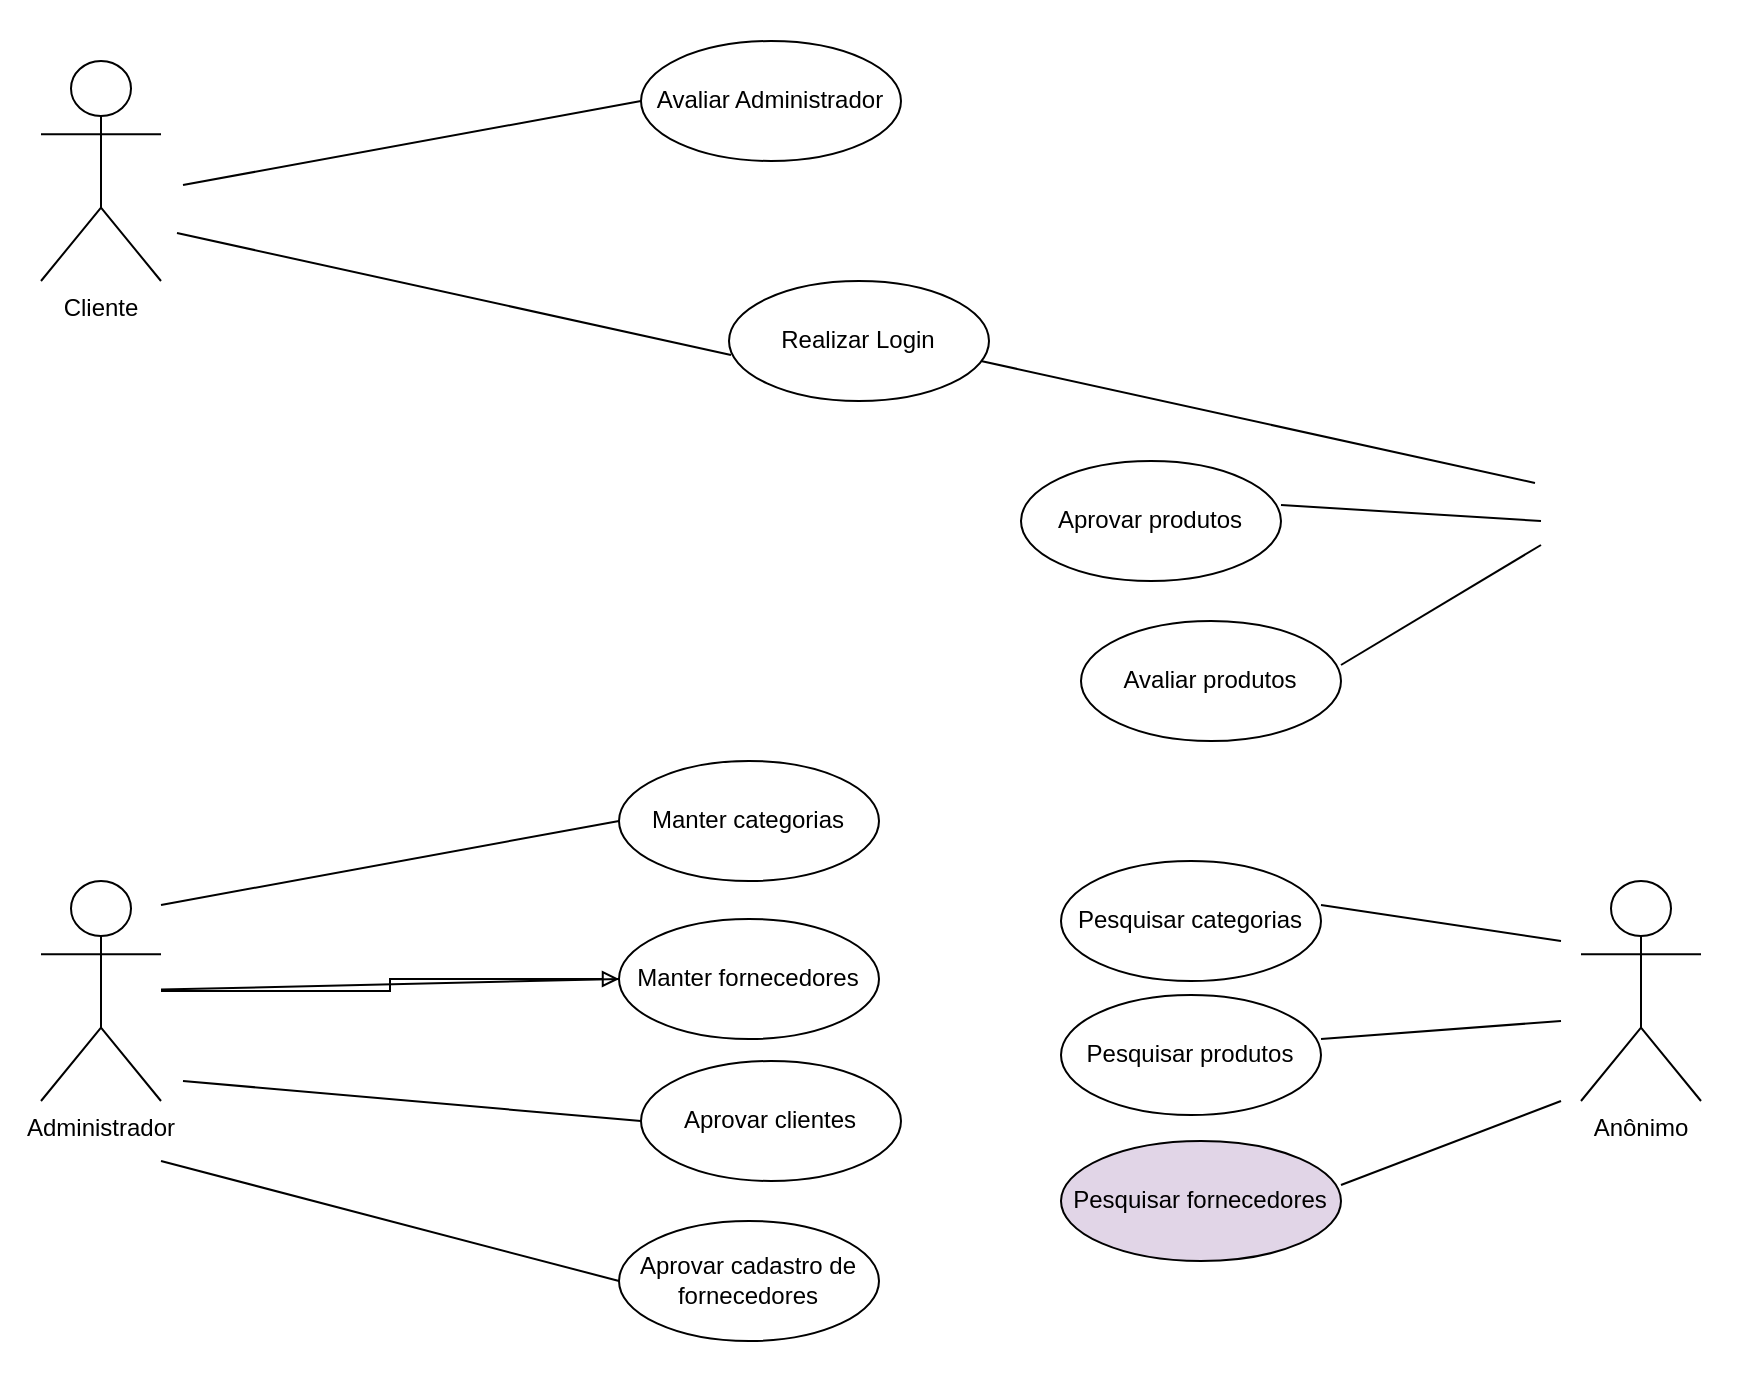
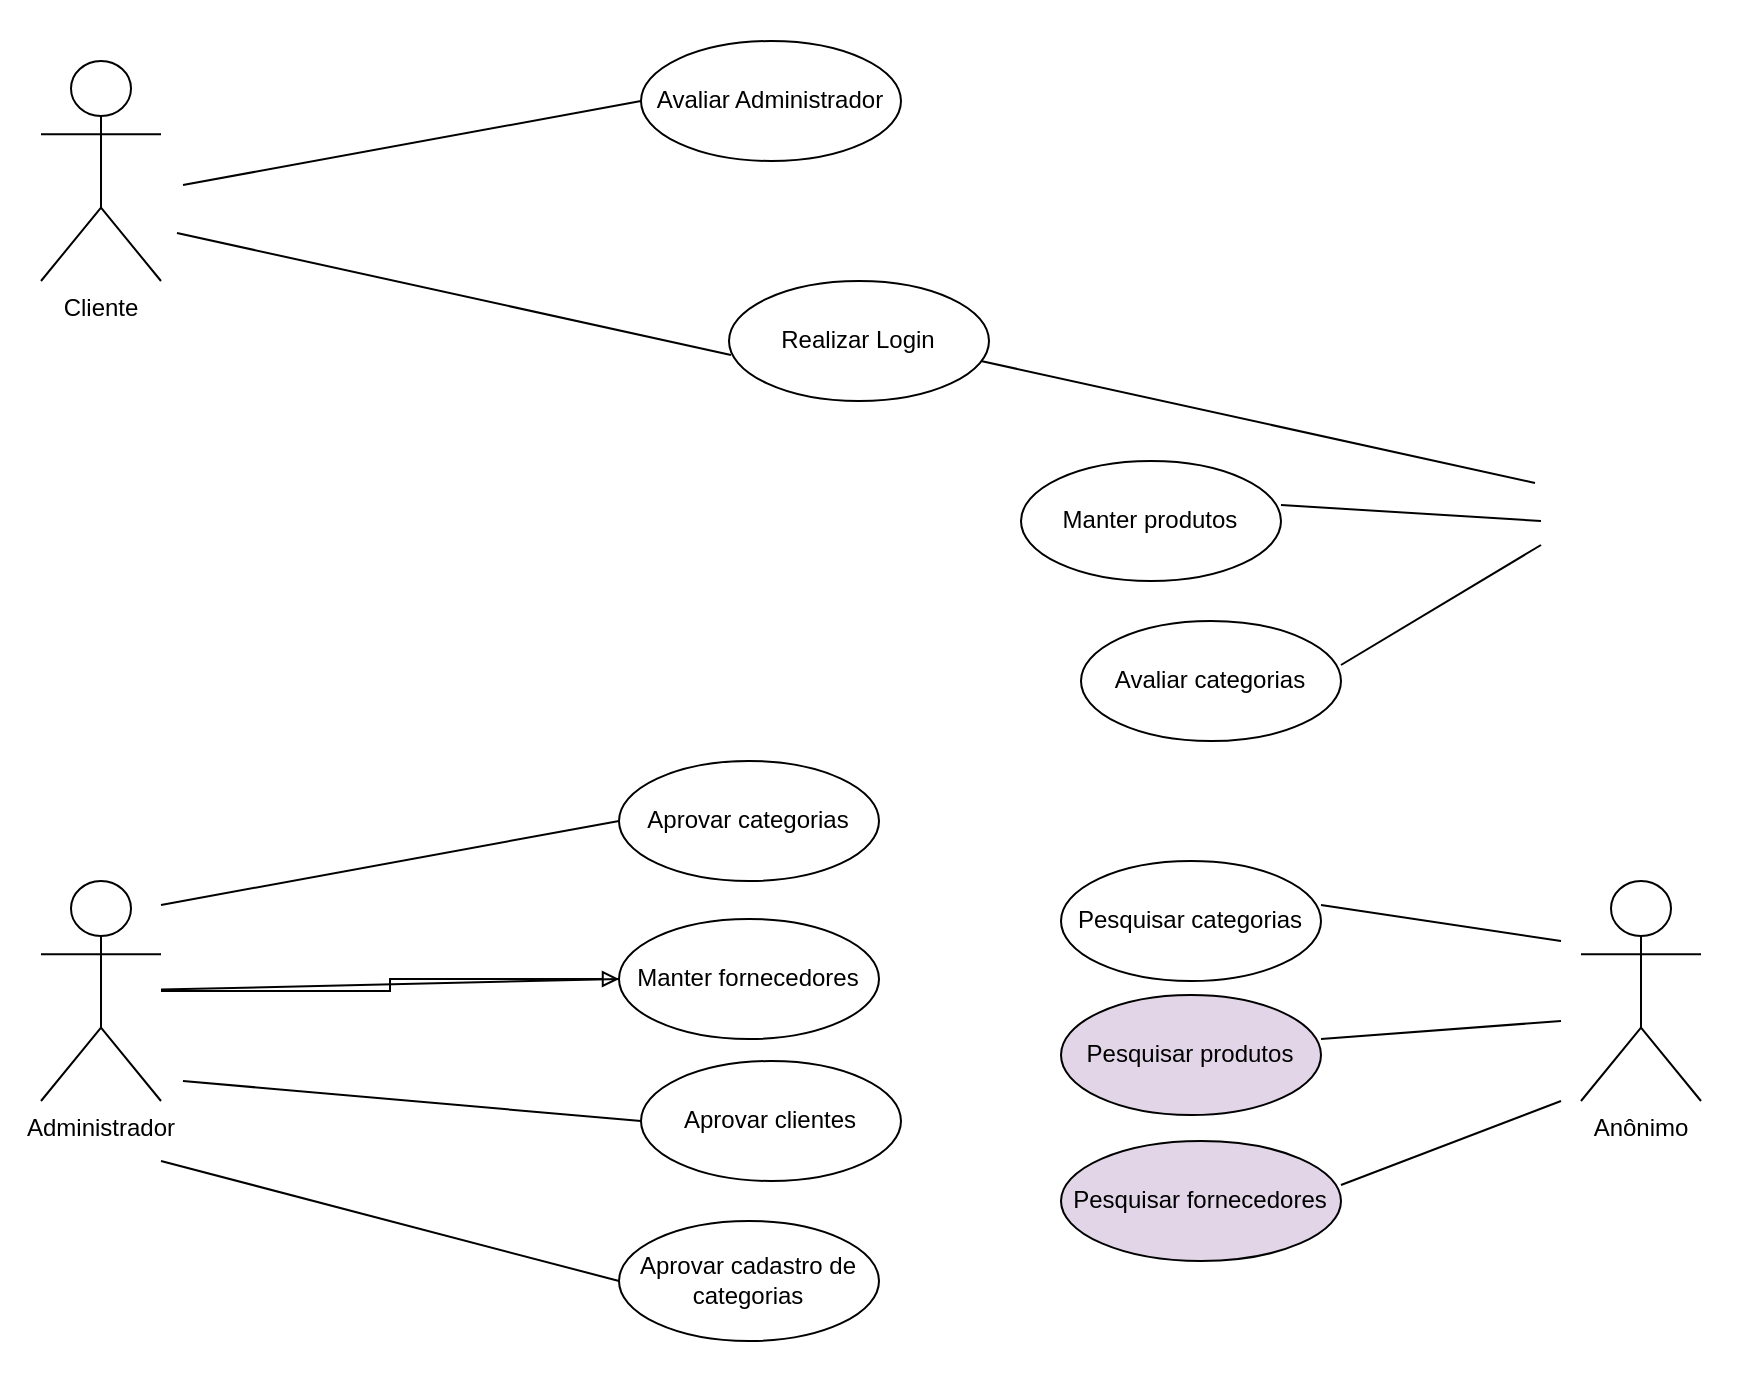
(1151, 521) -> (1151, 521)
(1211, 681) -> (1211, 681)
(749, 821) -> (749, 821)
(1191, 1055) -> (1191, 1055)
(749, 1281) -> (749, 1281)
